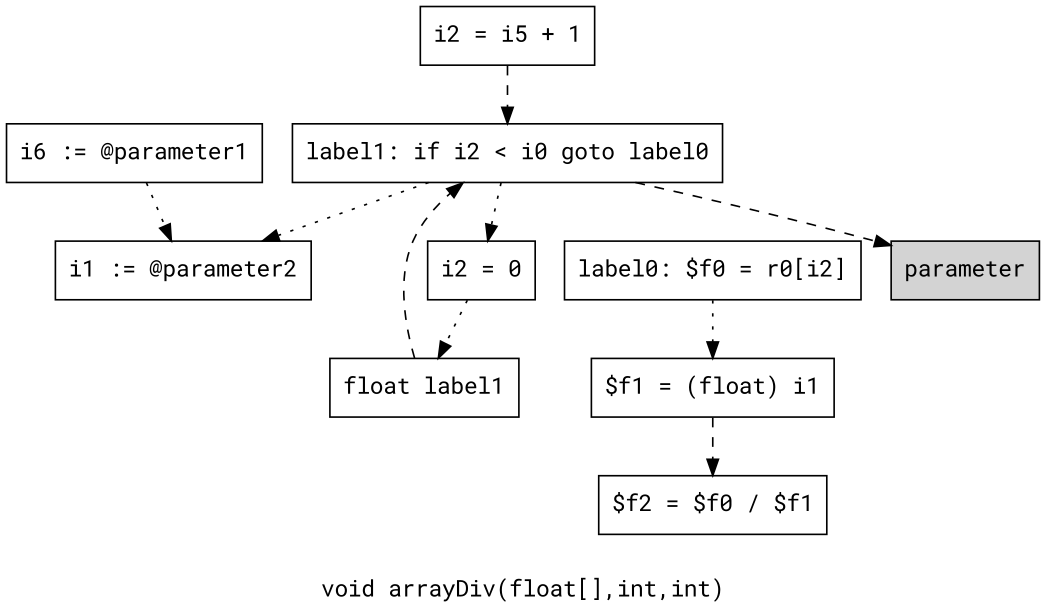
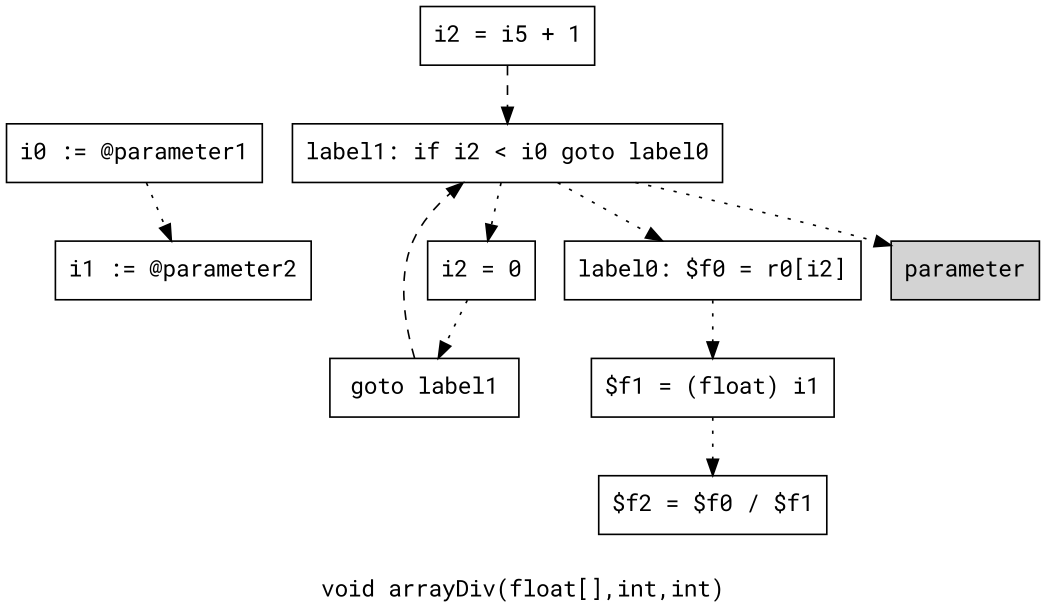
(134, 153) -> (134, 153)
(353, 209) -> (603, 208)
(756, 211) -> (756, 211)
(424, 388) -> (424, 388)
(713, 438) -> (713, 438)
